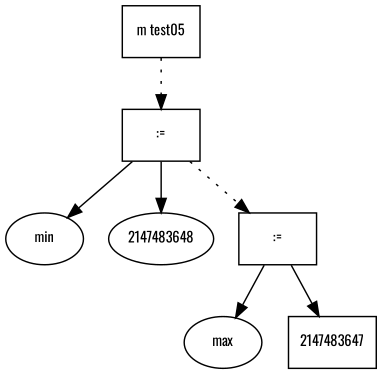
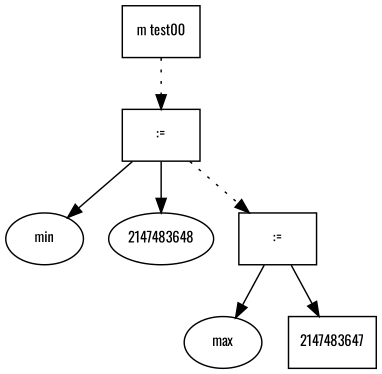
(161, 32) -> (161, 32)
